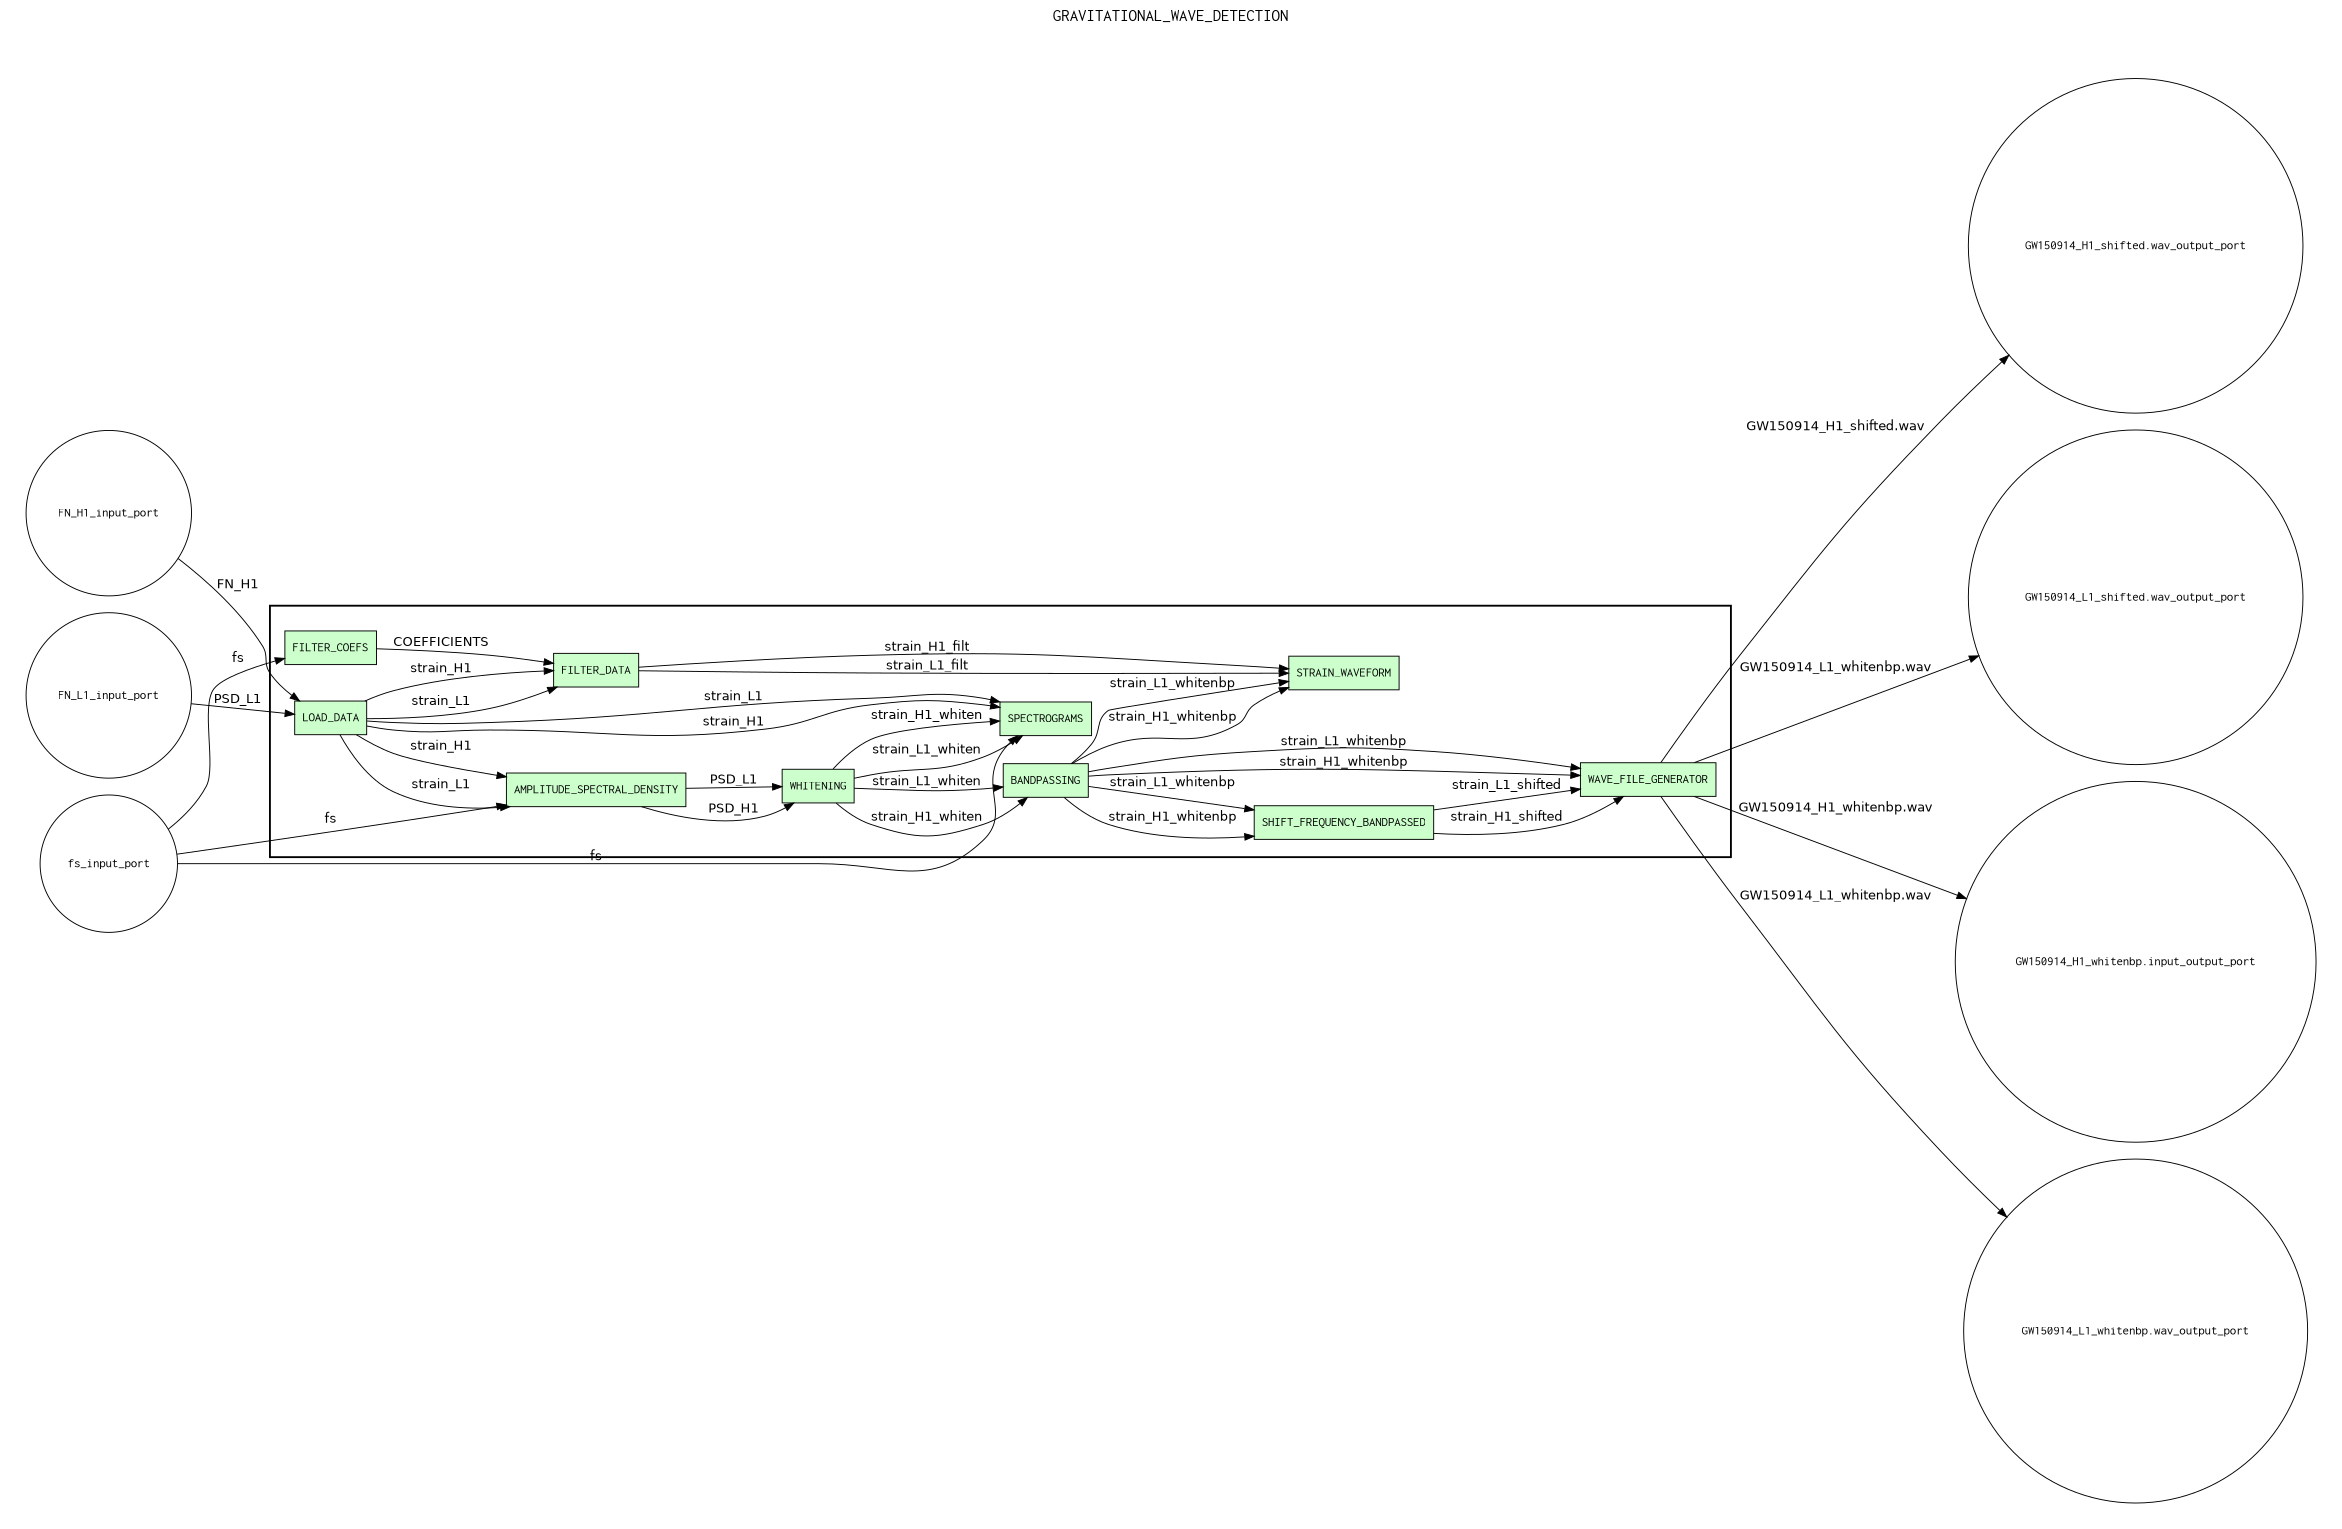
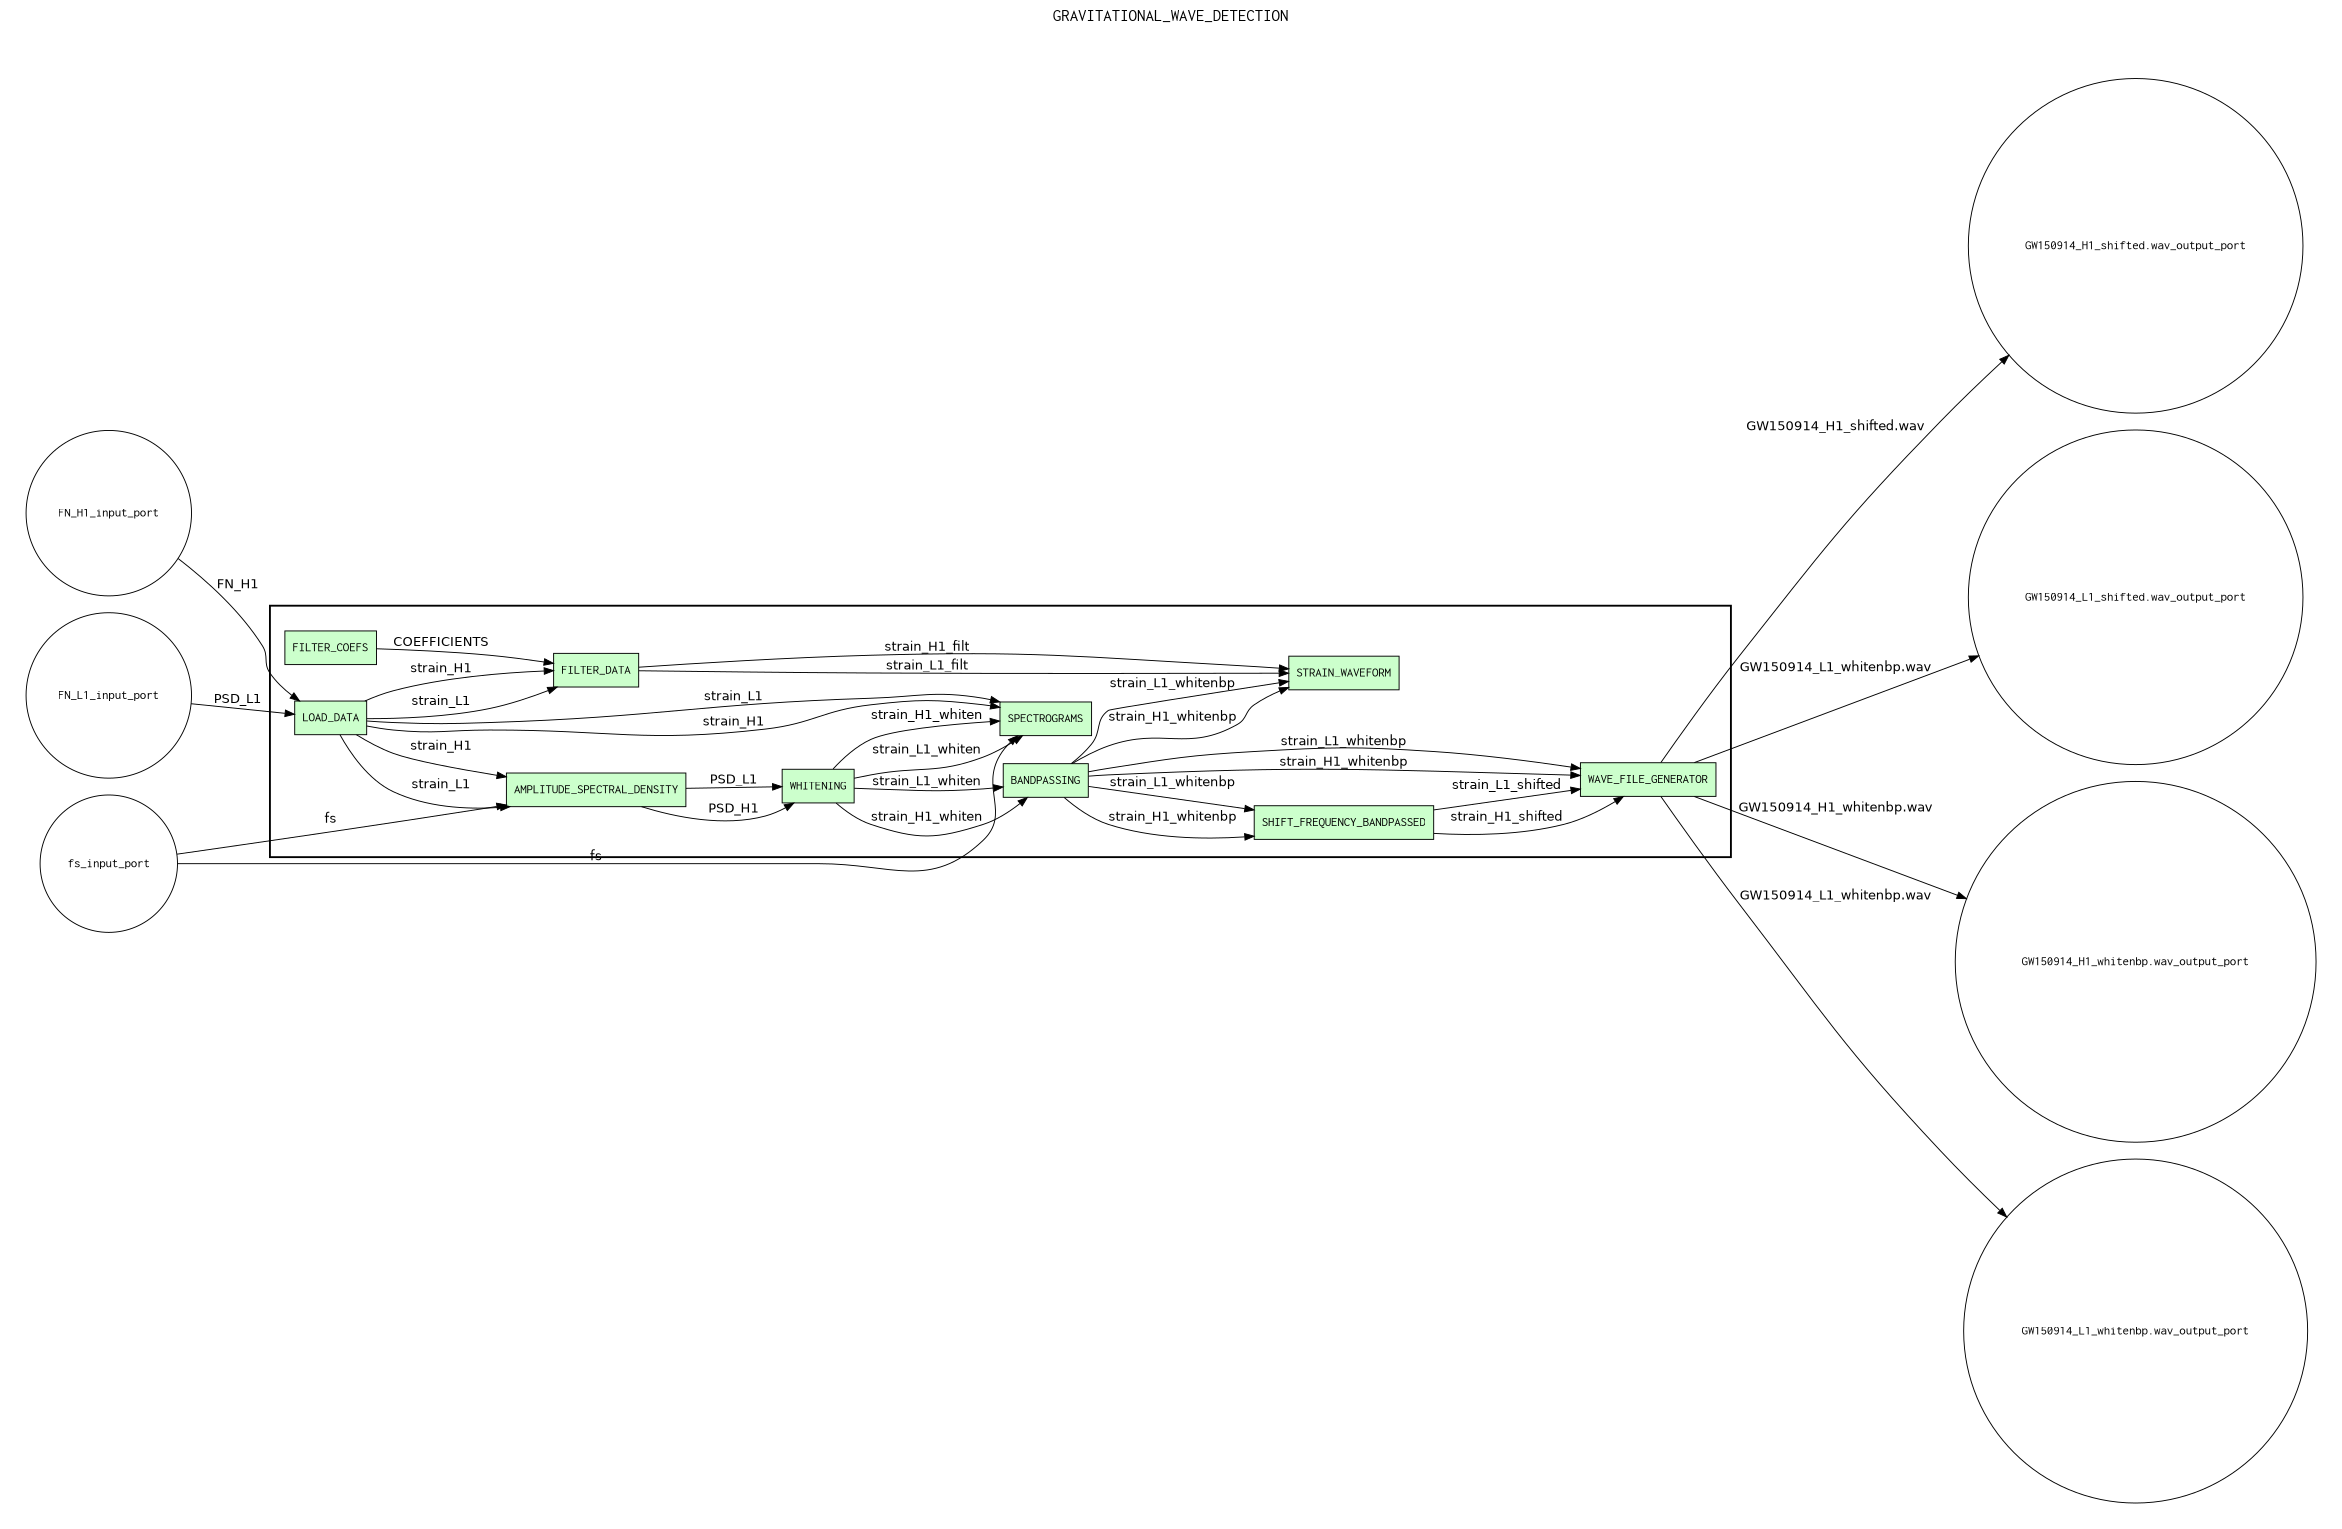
(214, 688) -> none
(2136, 962) -> (2136, 962)
